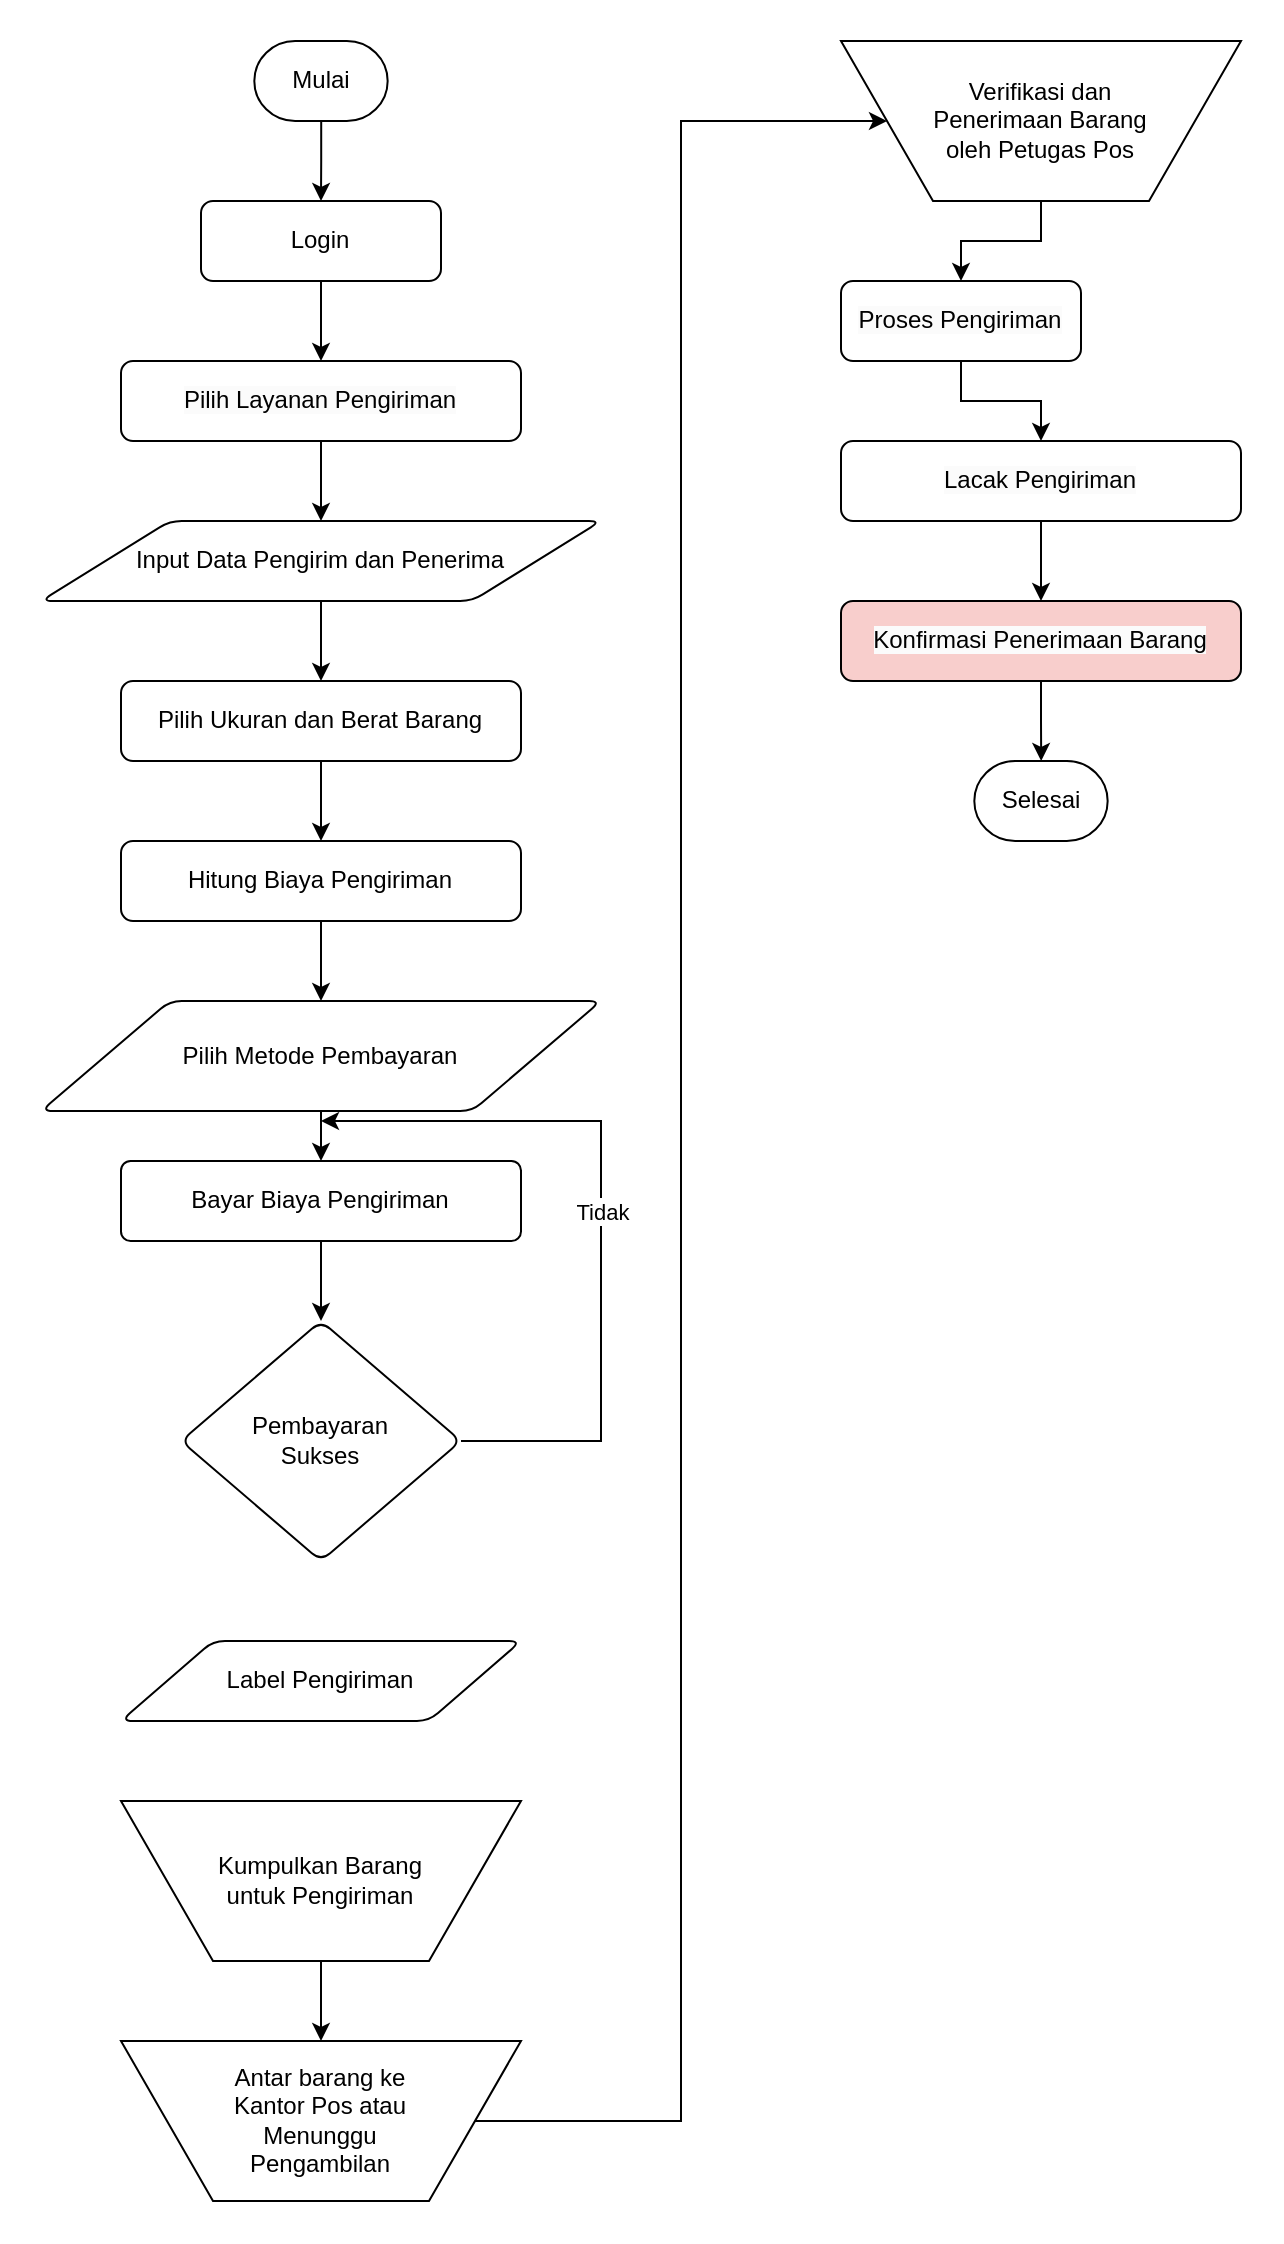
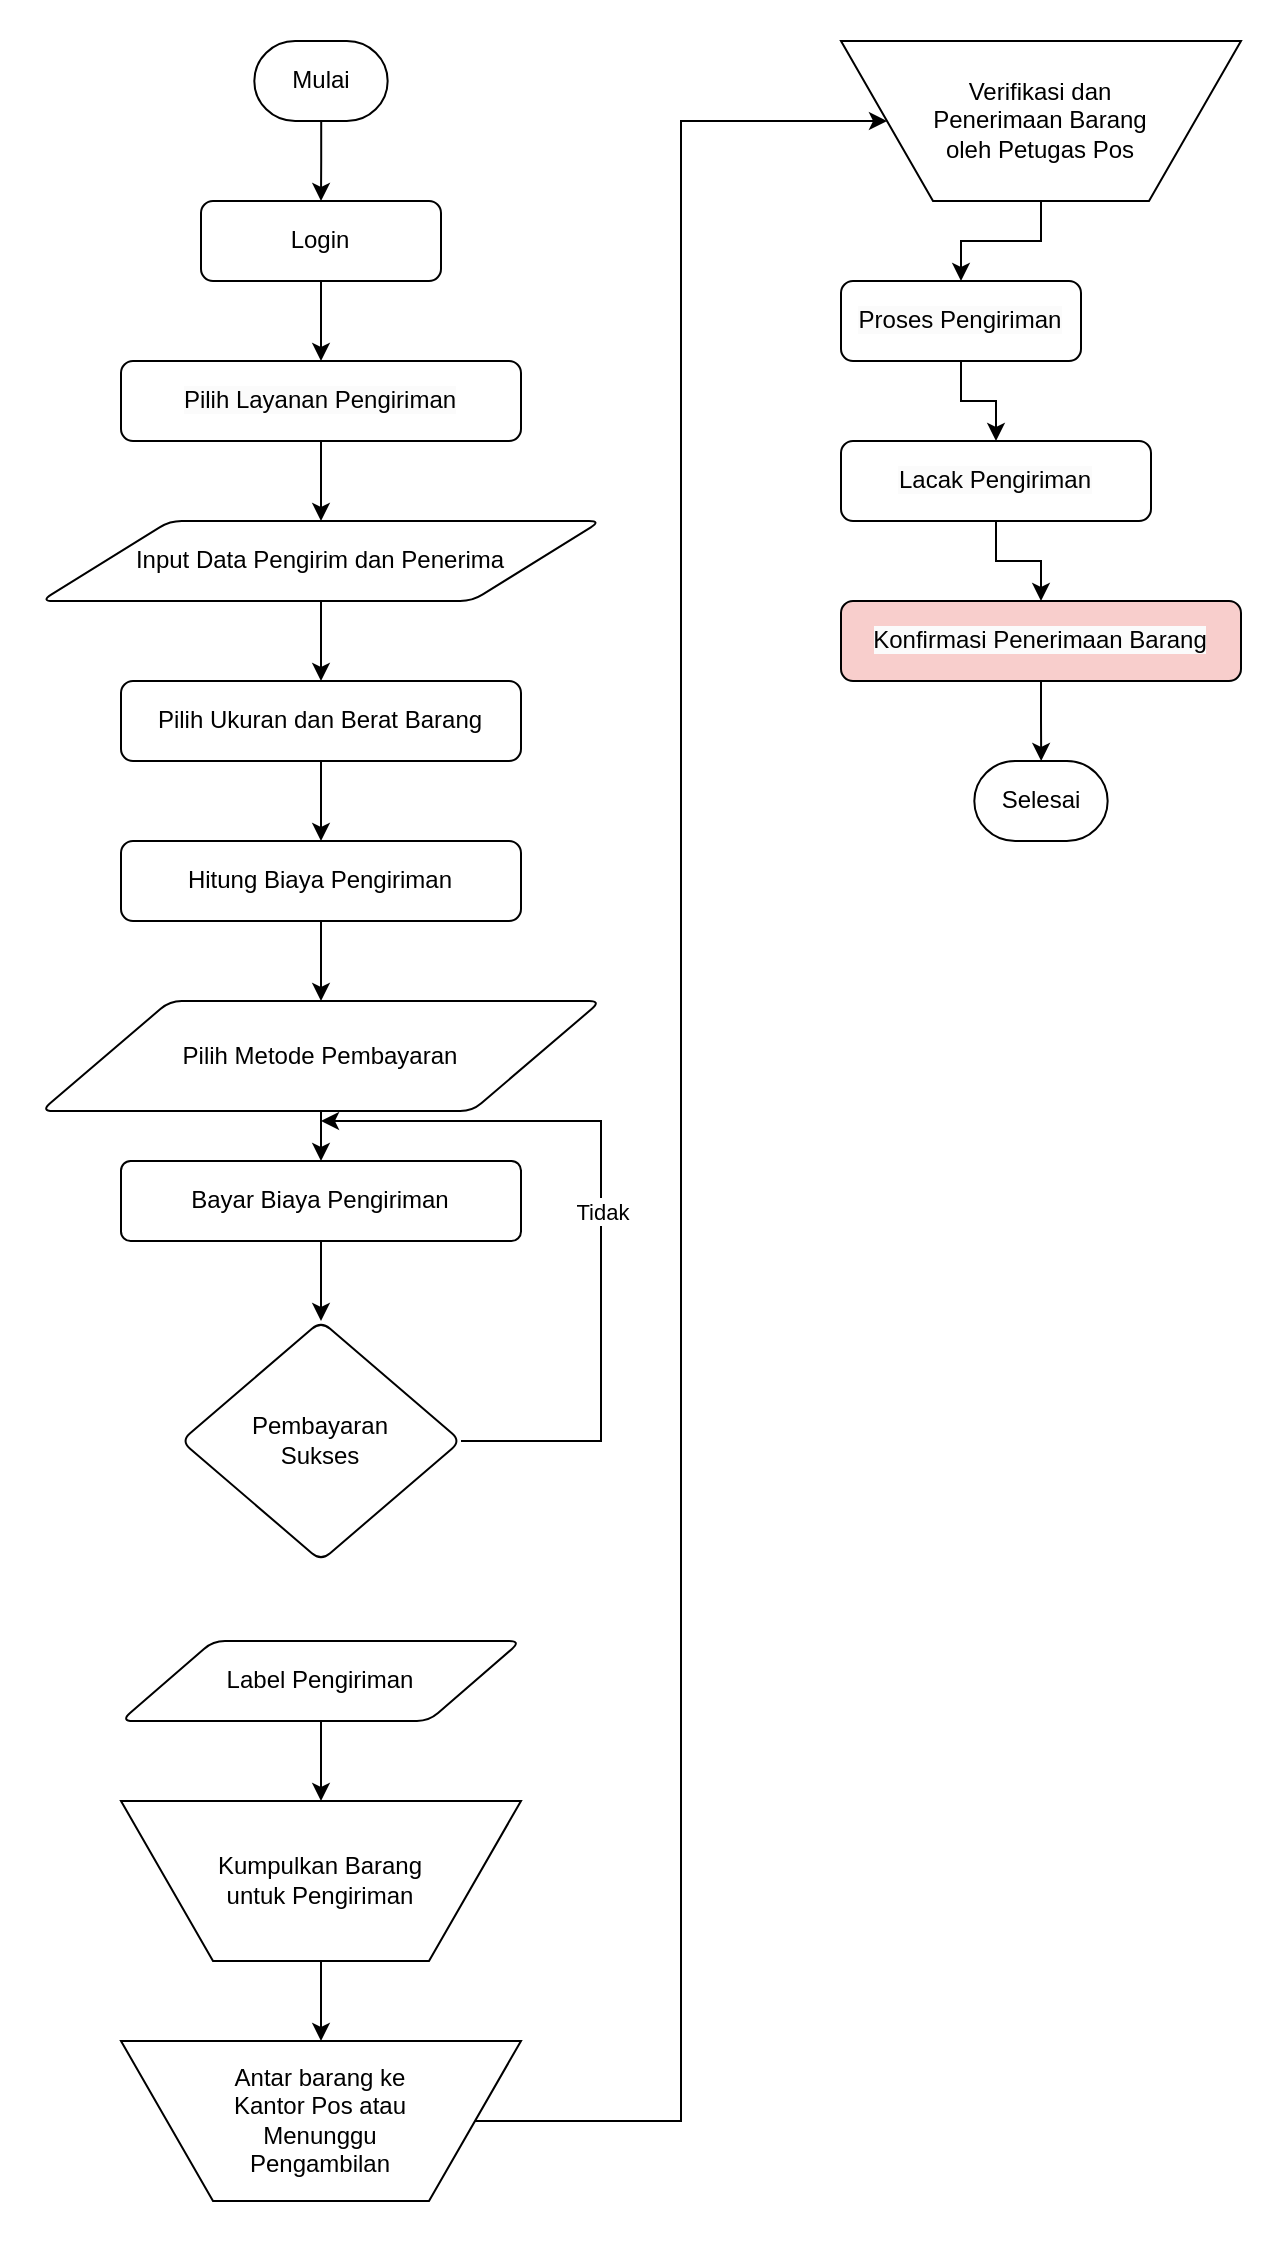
(1041, 481) -> (996, 481)
none -> (321, 1754)
